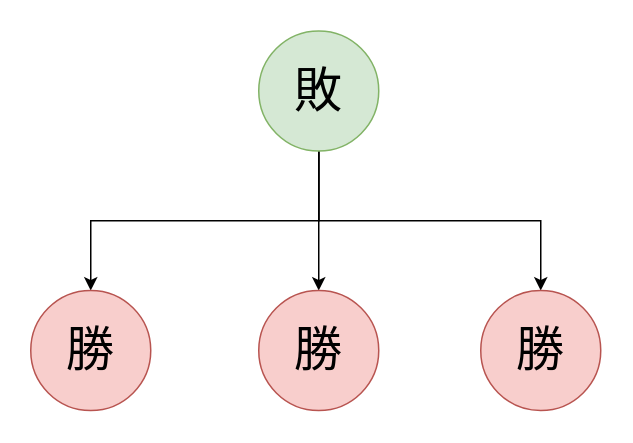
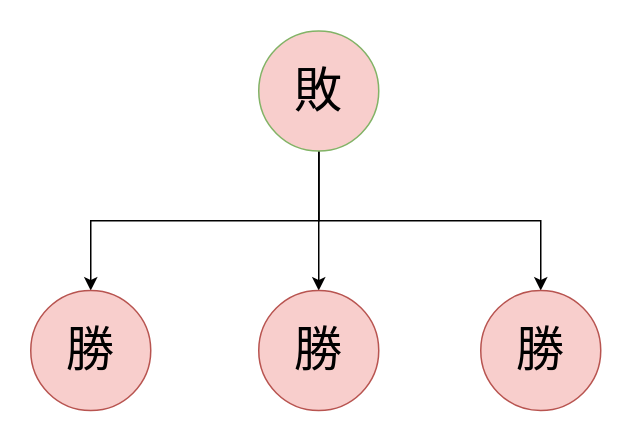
(319, 91) -> (319, 91)
